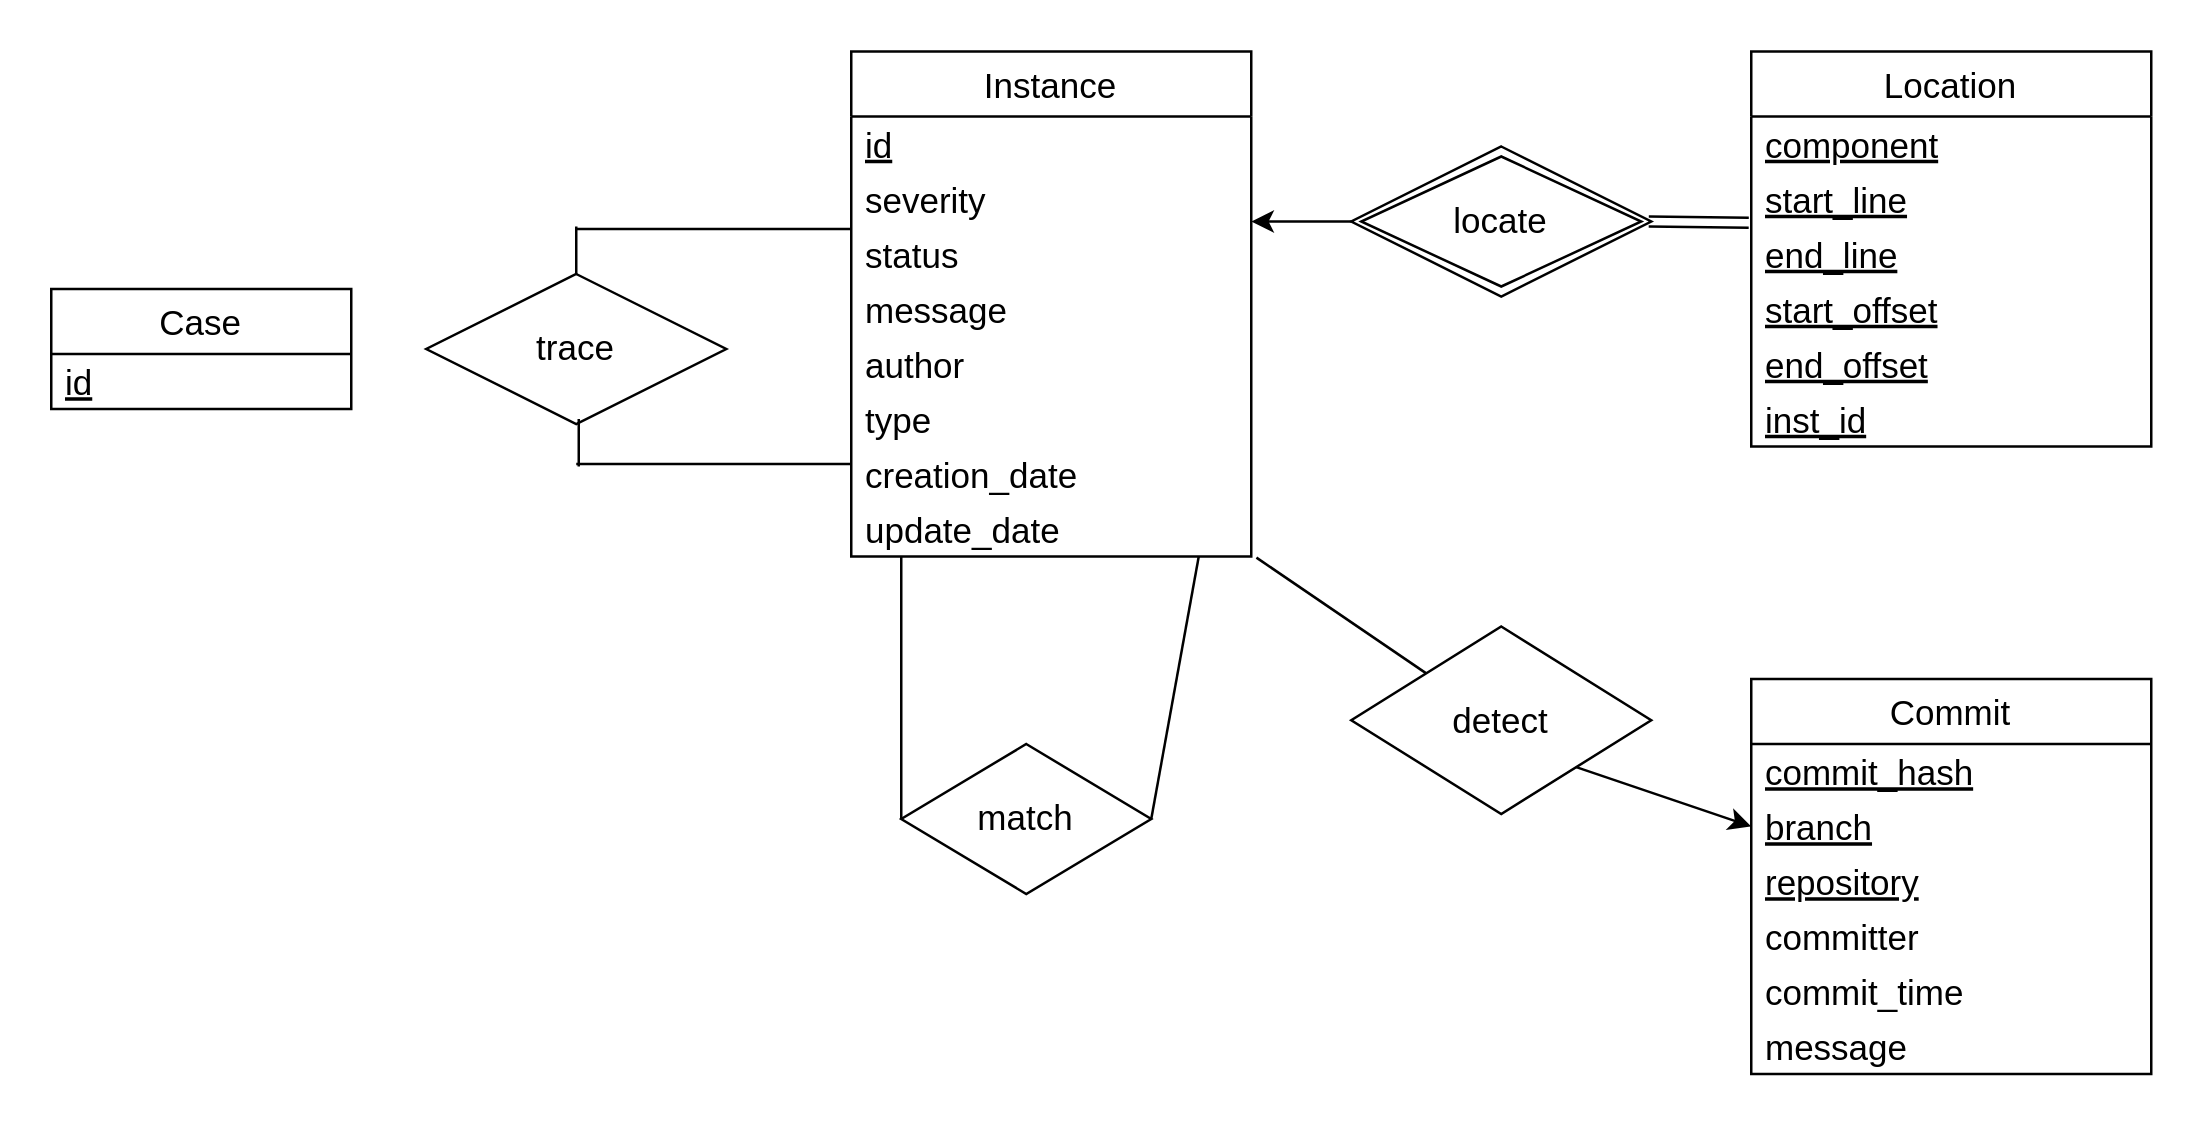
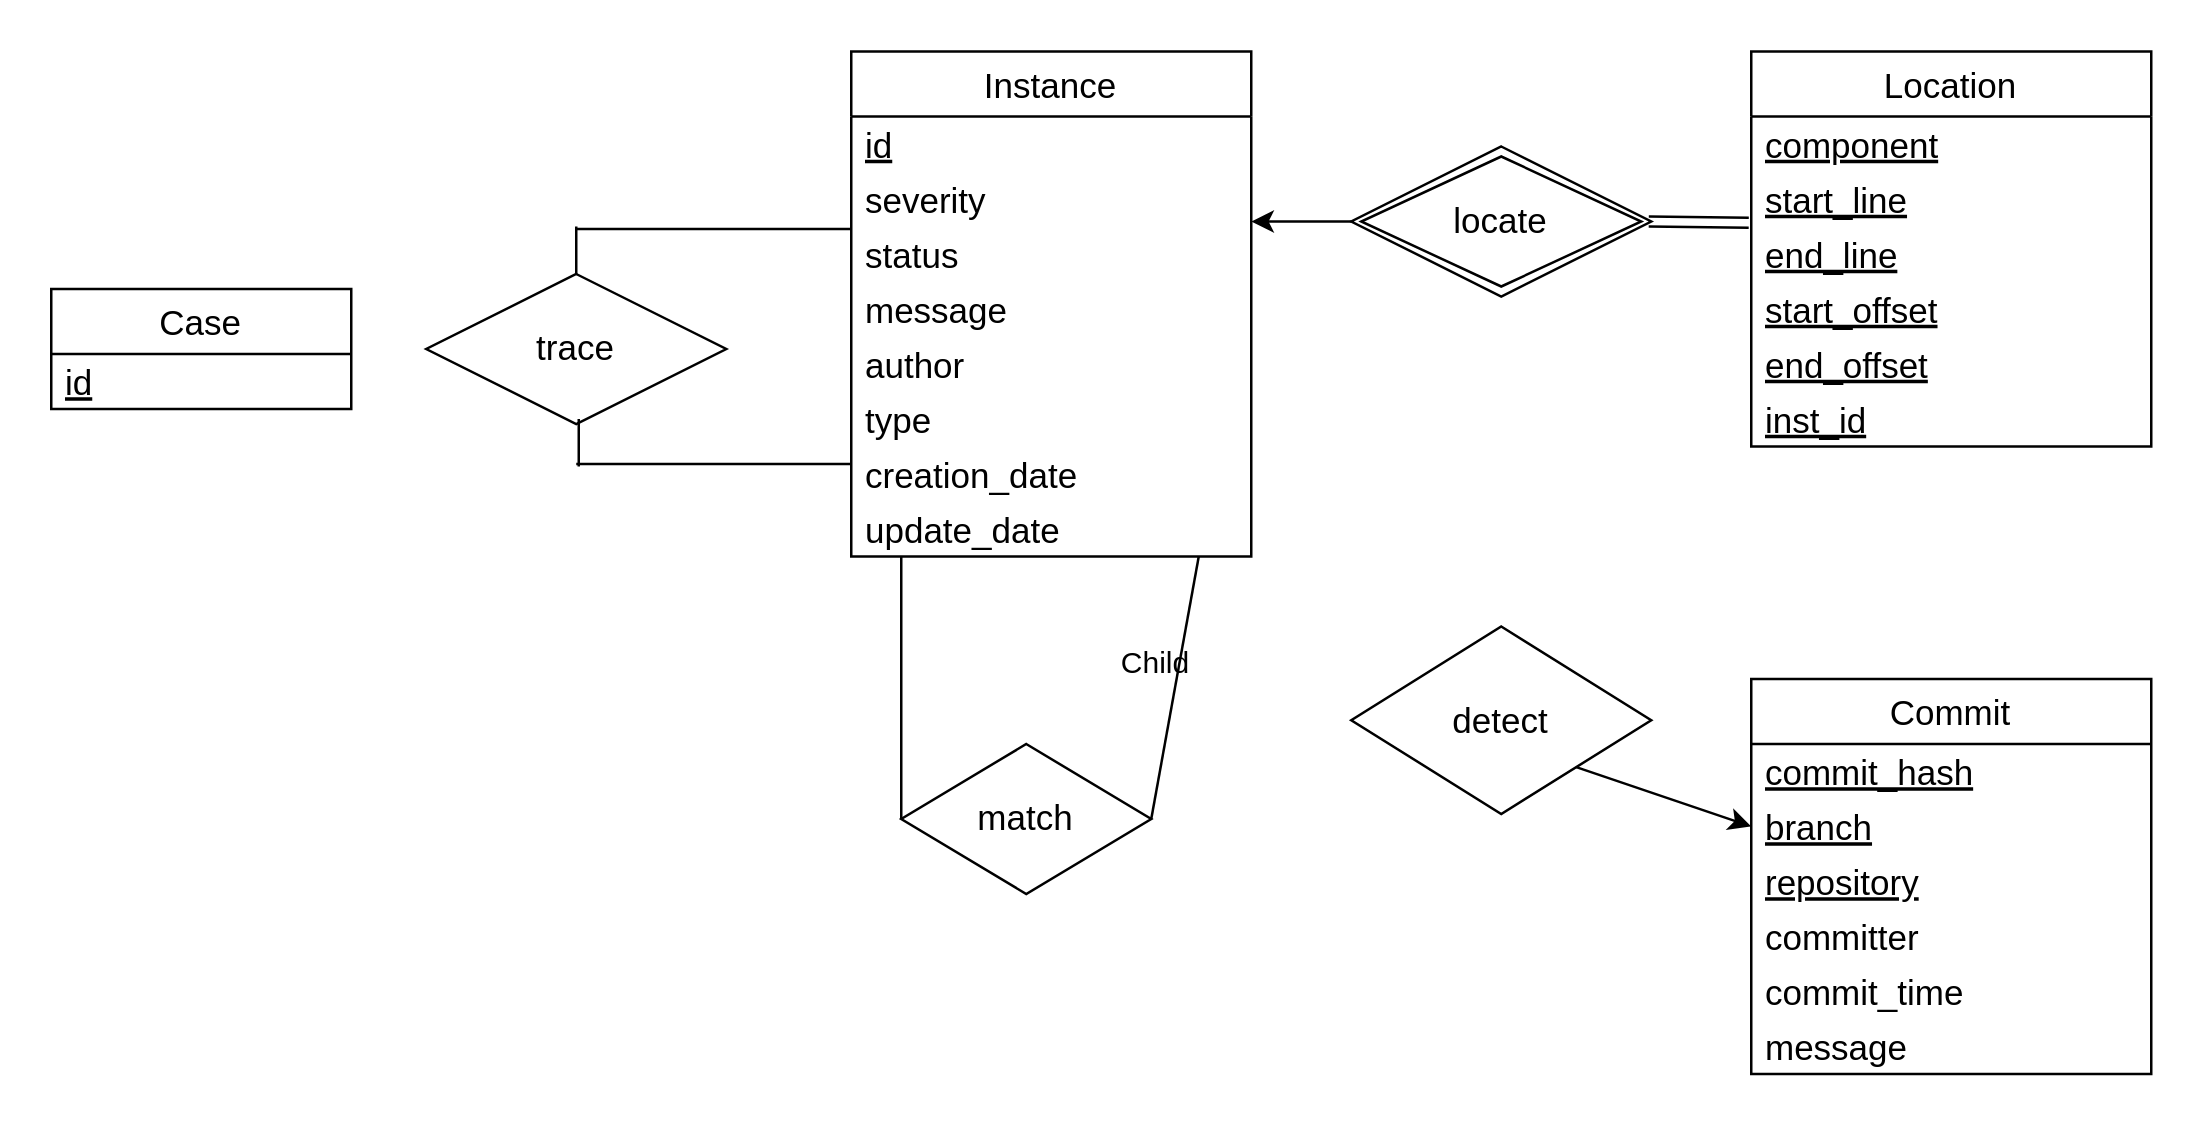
(1342, 616) -> none
none -> (1156, 664)
